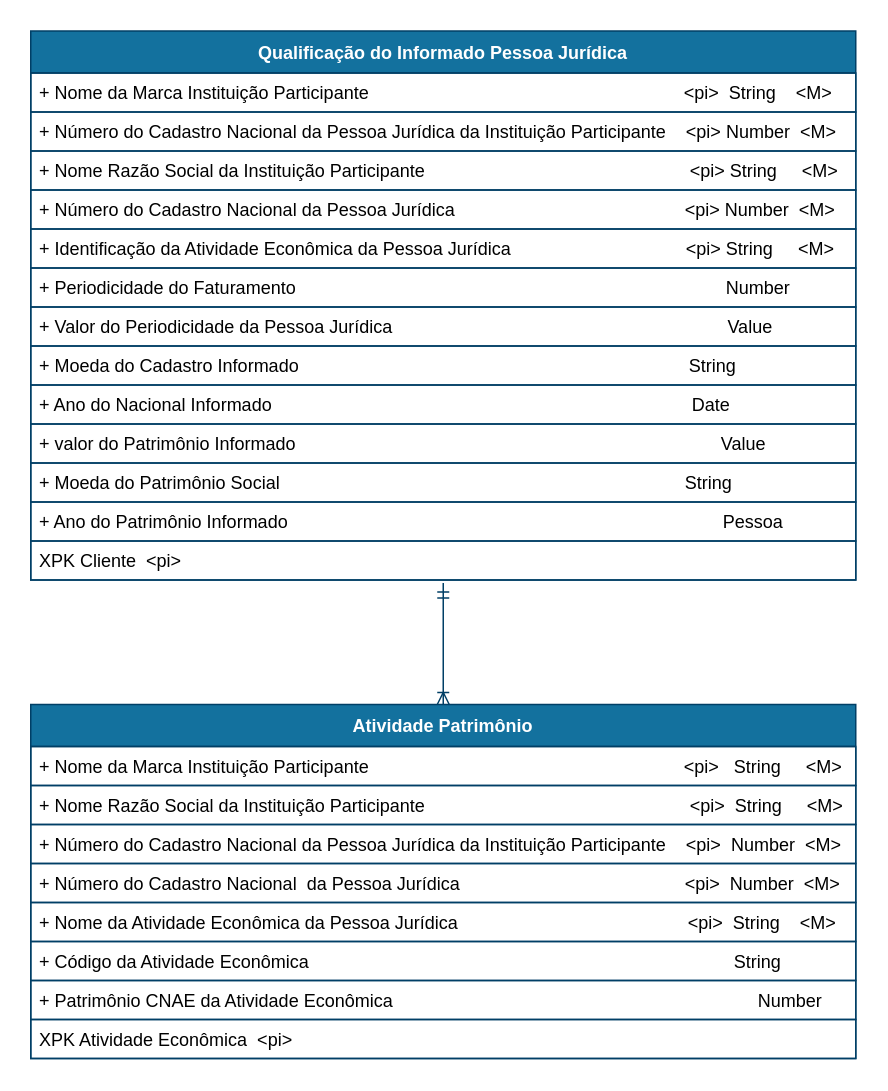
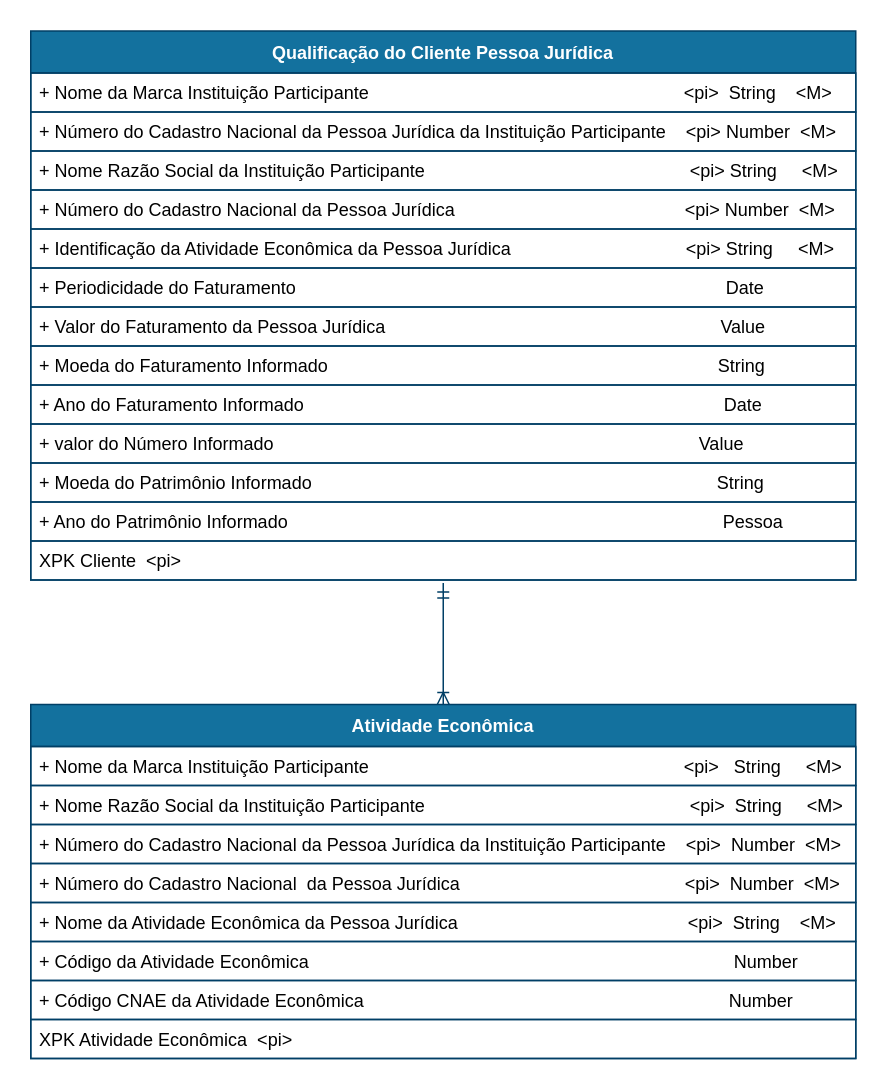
(443, 53) -> (443, 53)
(539, 288) -> (529, 288)
(513, 327) -> (510, 327)
(506, 366) -> (521, 366)
(506, 405) -> (526, 405)
(532, 444) -> (516, 444)
(504, 483) -> (524, 483)
(443, 726) -> (443, 726)
(535, 962) -> (537, 962)
(531, 1001) -> (513, 1001)
